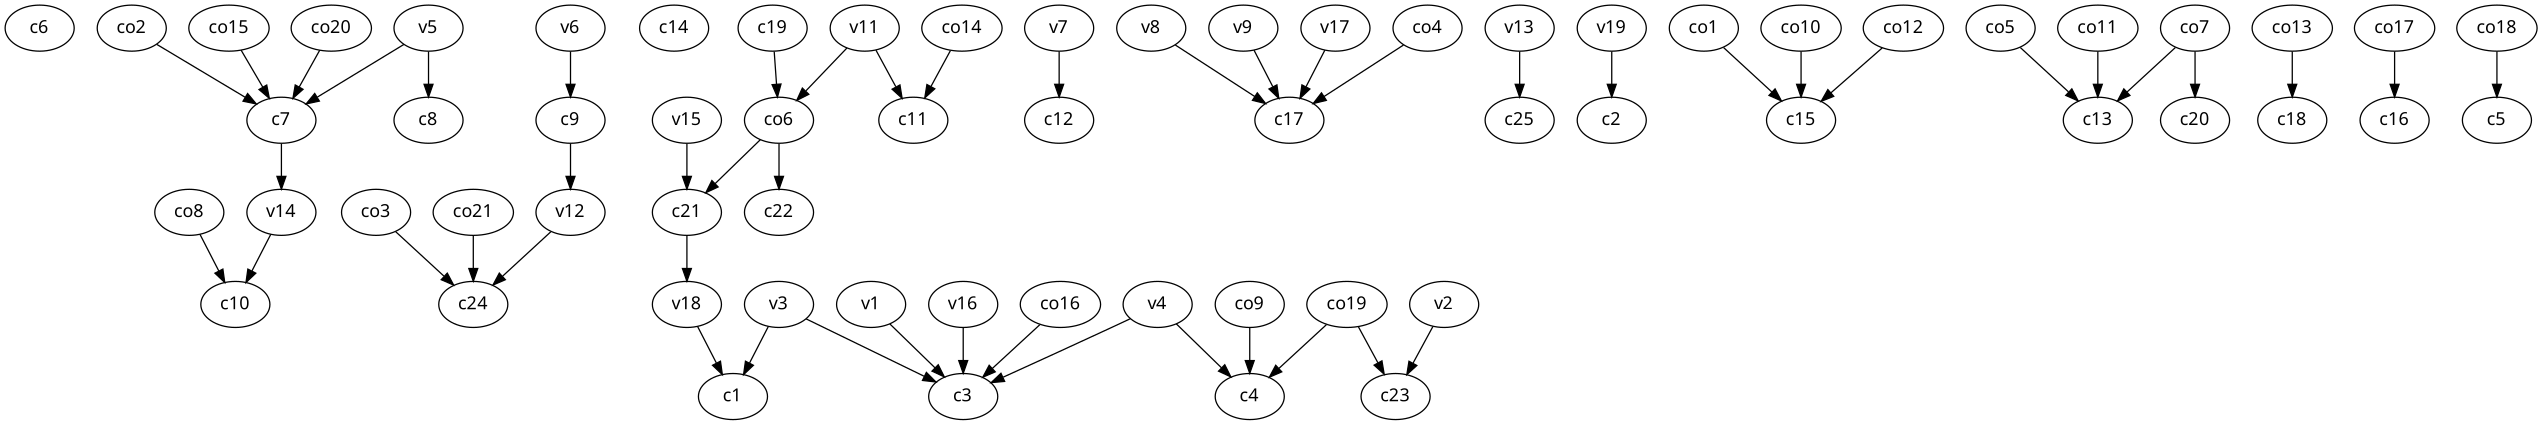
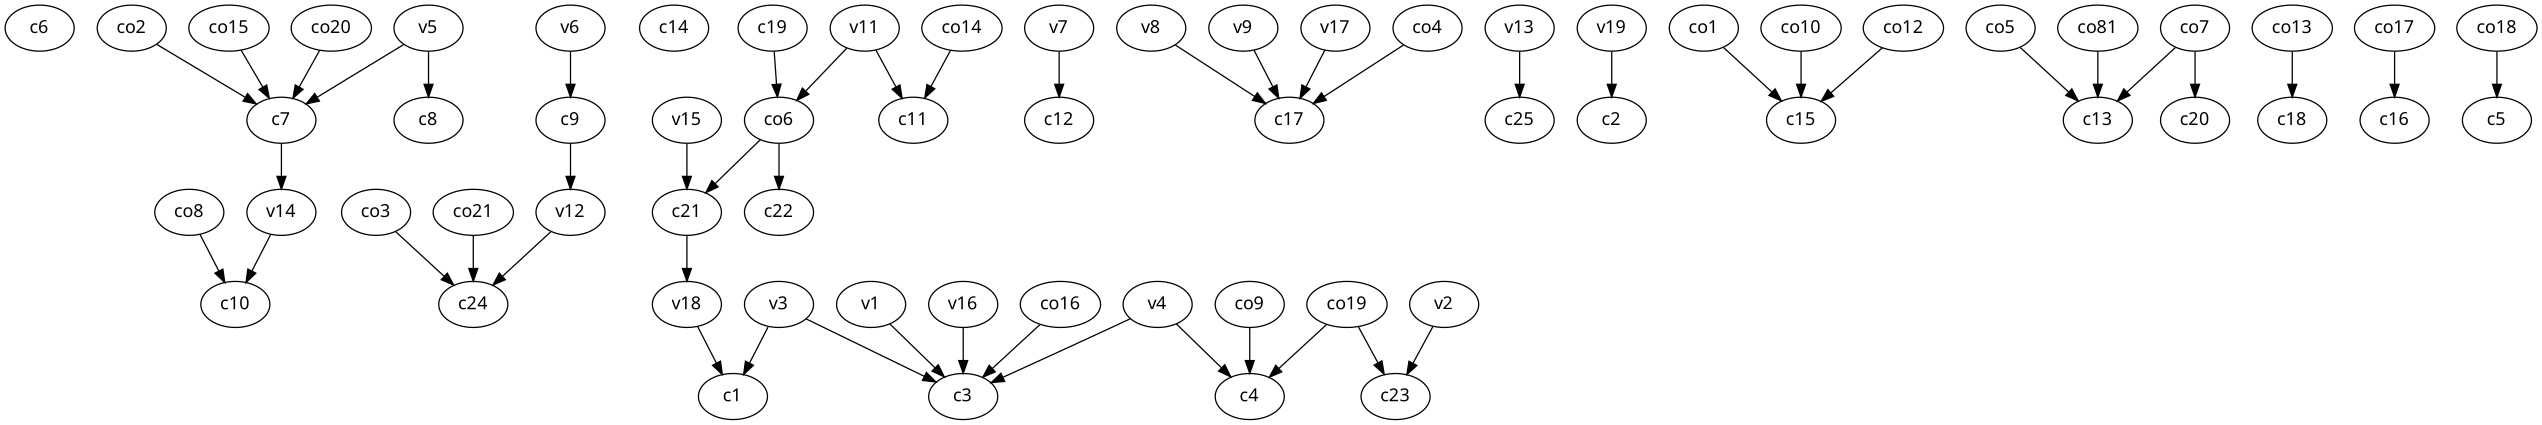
(2098, 28) -> (2098, 28)
